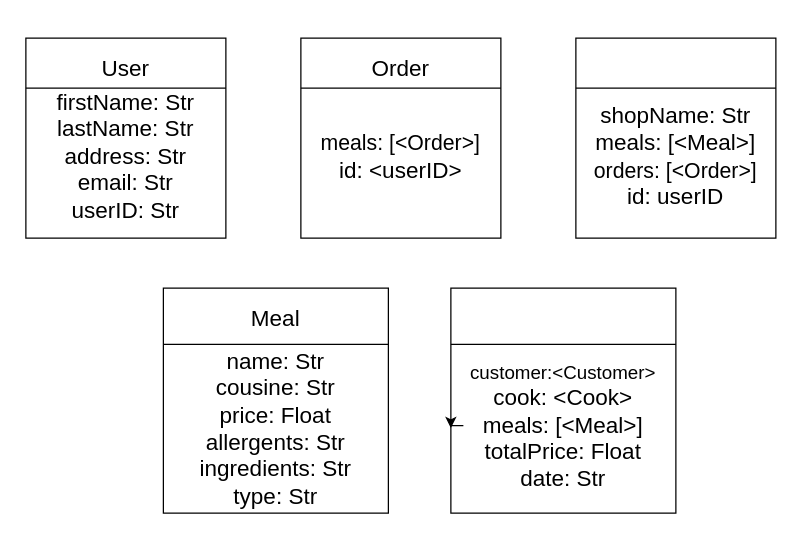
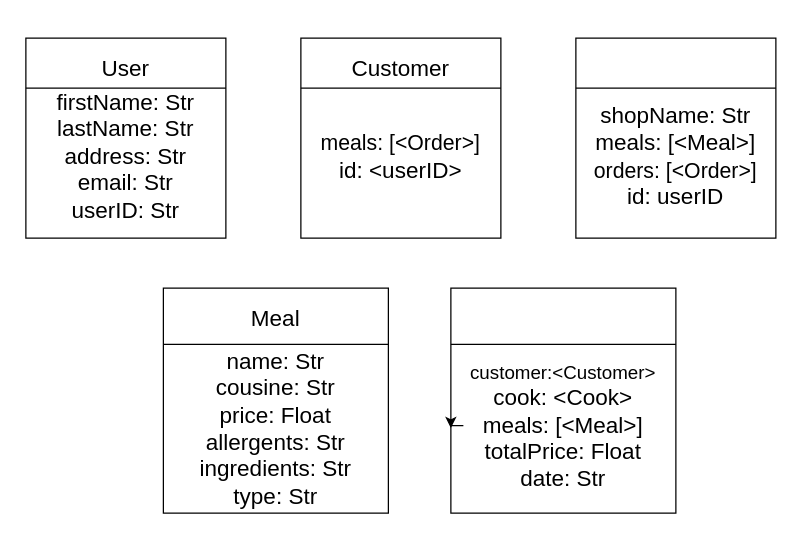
(401, 69) -> (401, 69)
